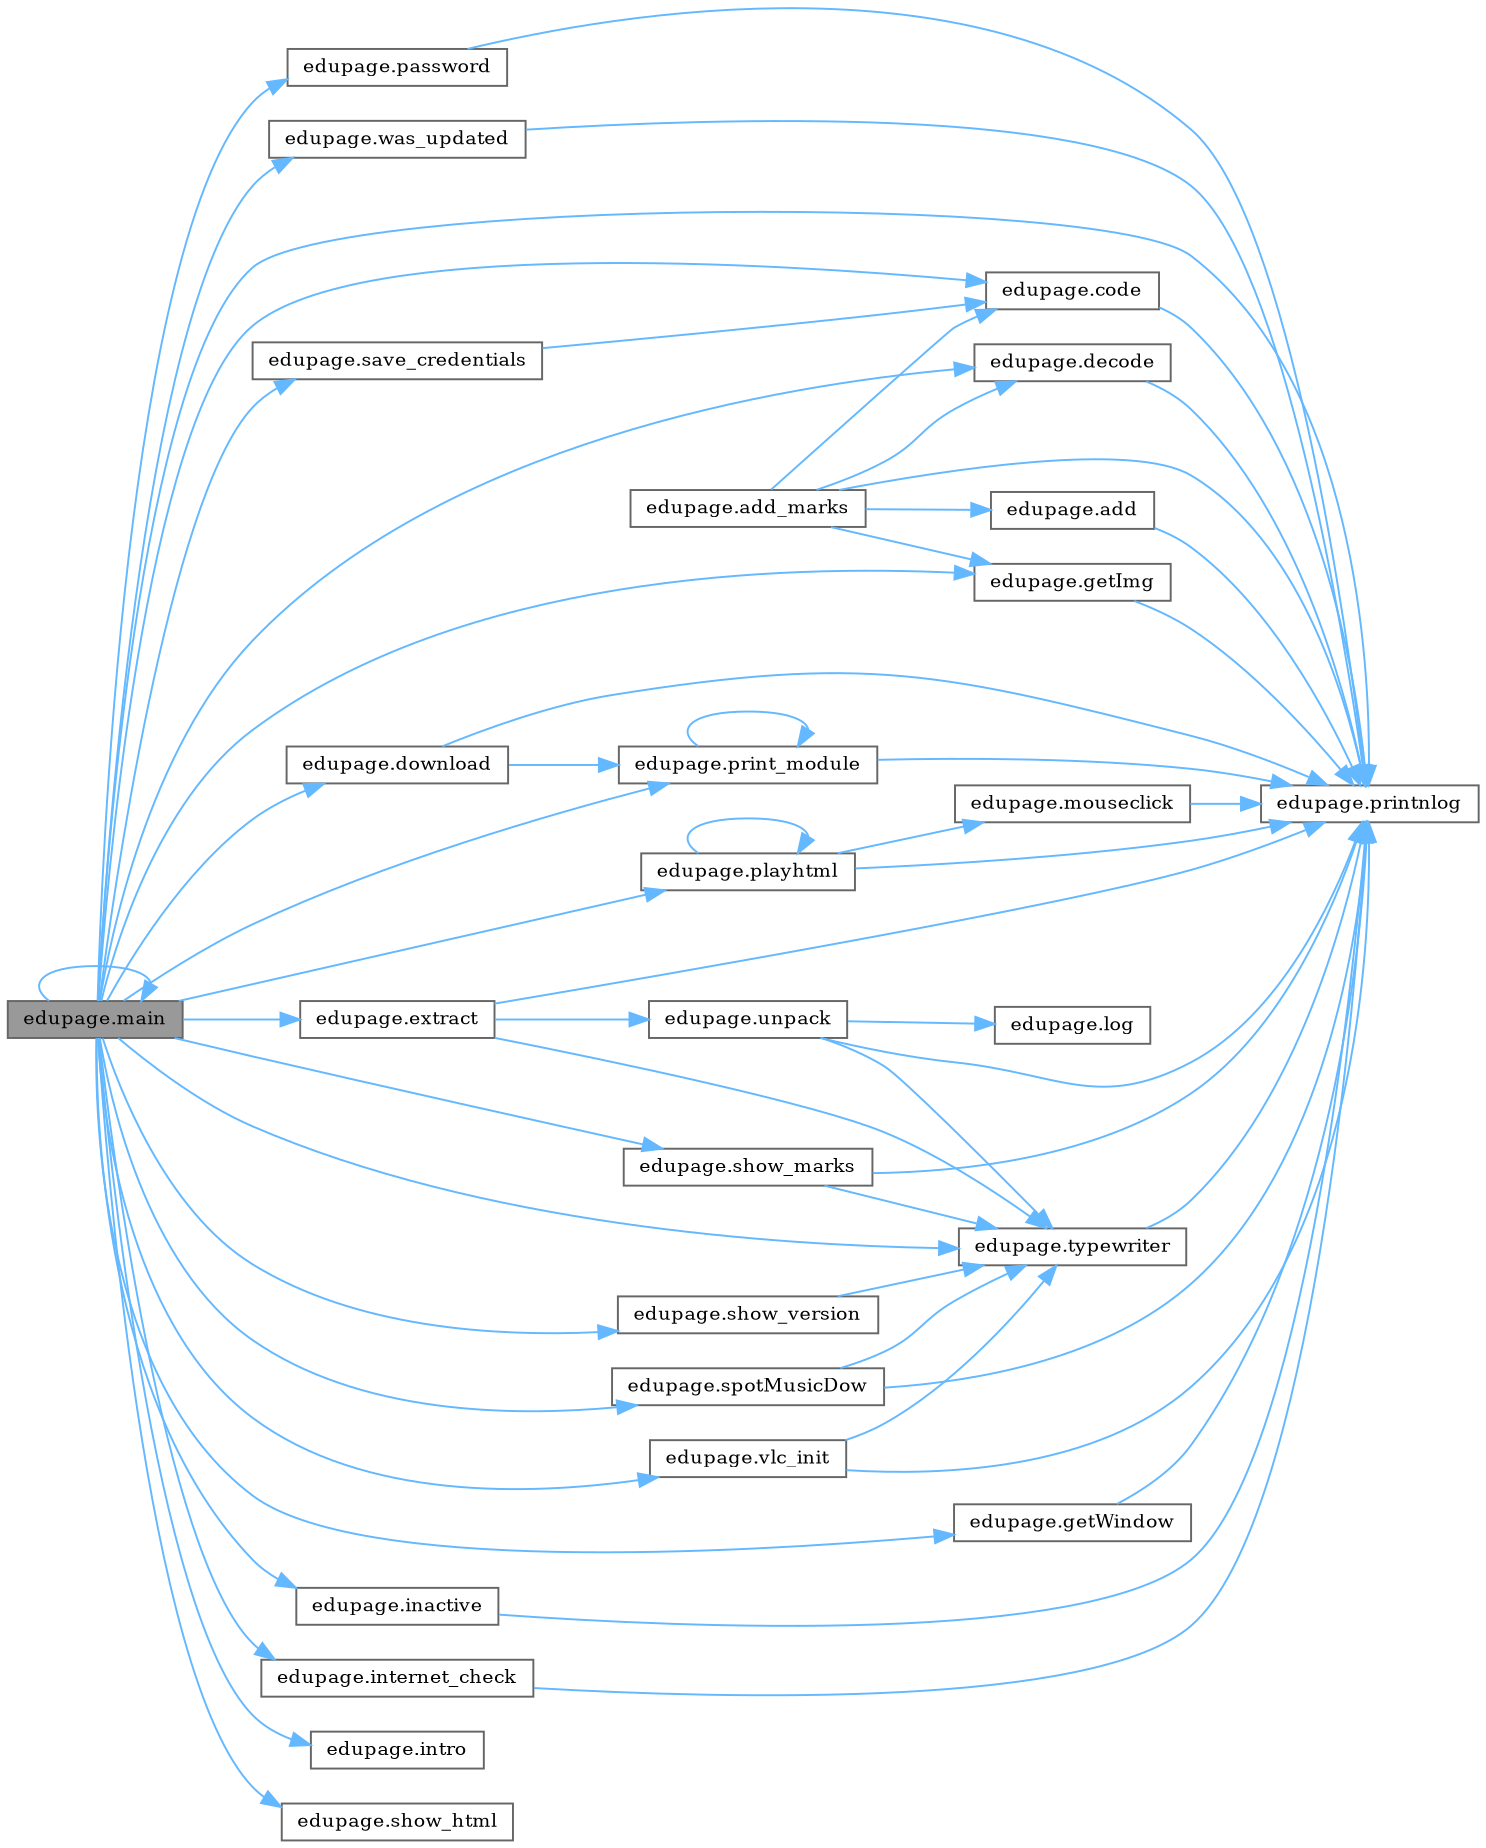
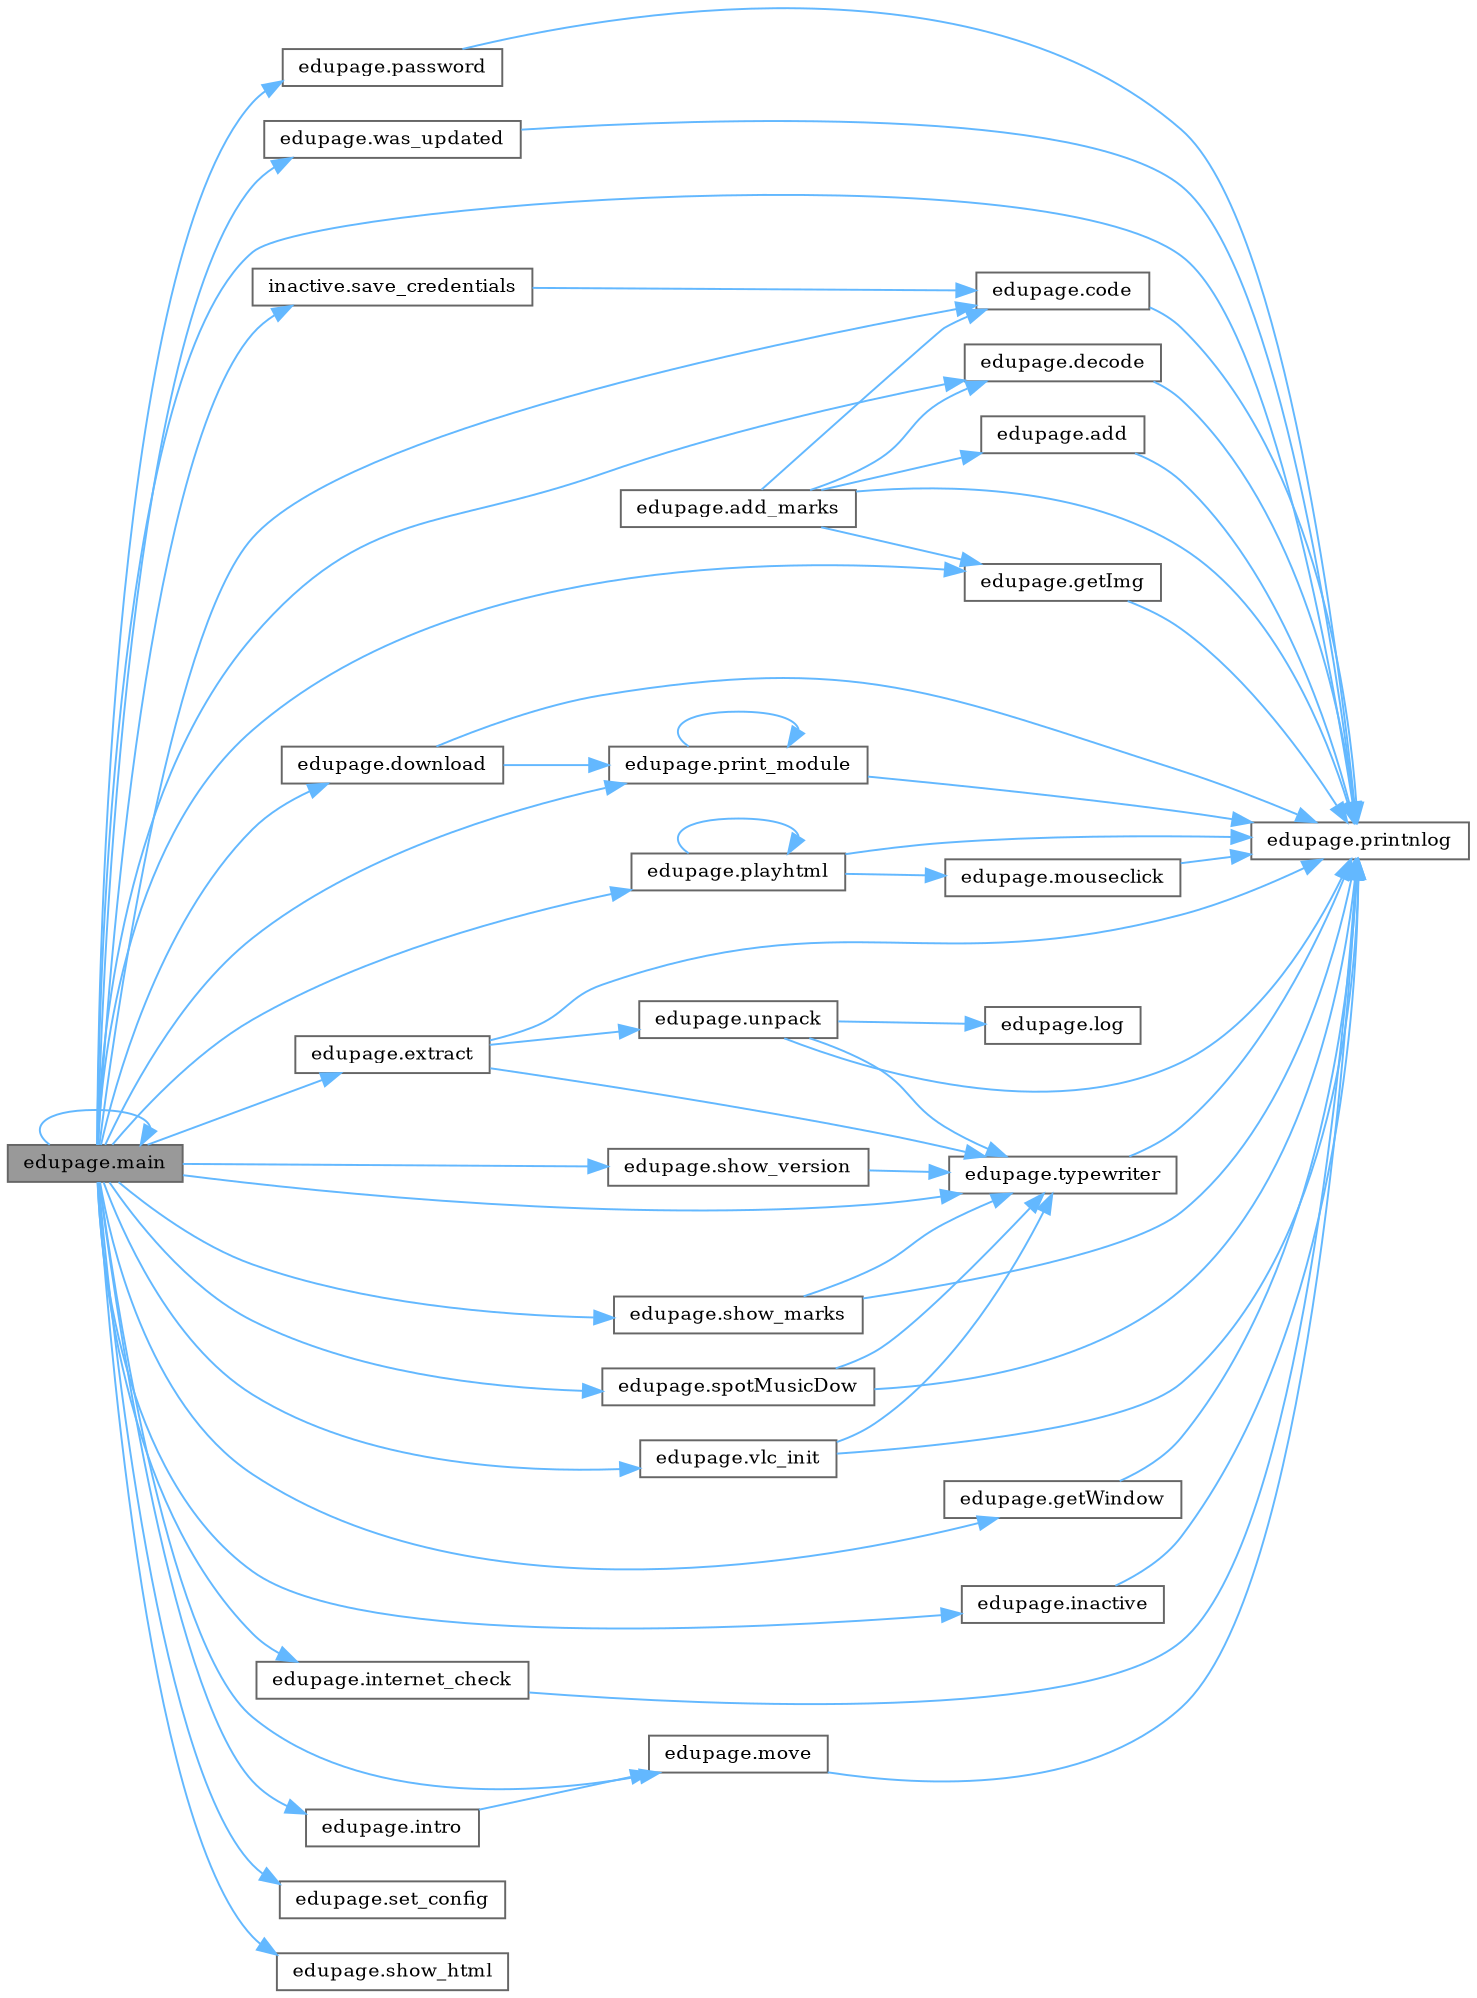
(397, 361) -> (392, 287)
none -> (738, 1754)
none -> (392, 1900)
